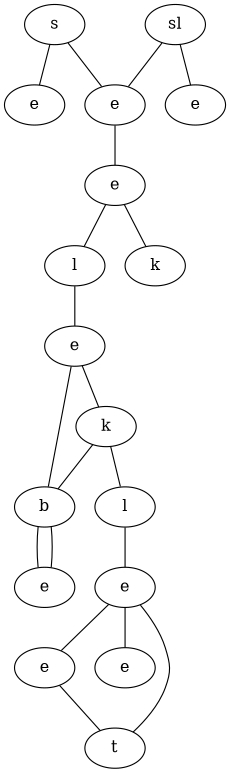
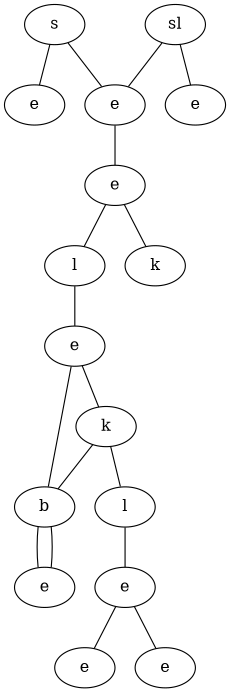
(115, 748) -> none
